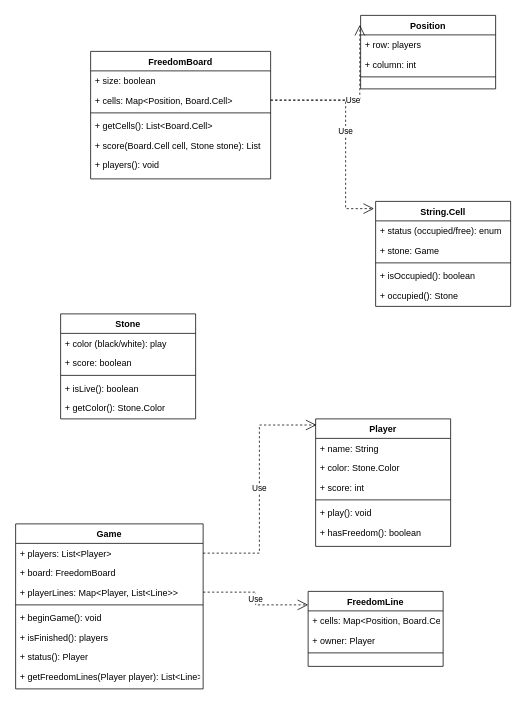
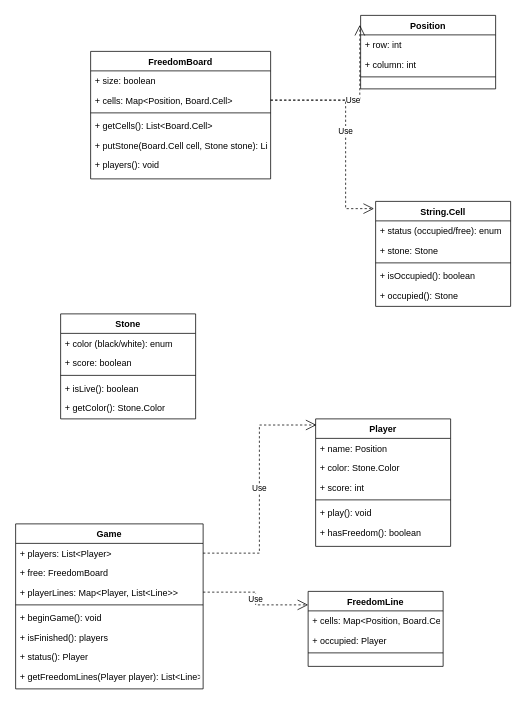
(395, 45) -> (385, 45)
(188, 146) -> (195, 146)
(409, 251) -> (411, 251)
(123, 344) -> (124, 344)
(350, 449) -> (354, 449)
(69, 573) -> (66, 573)
(345, 641) -> (352, 641)
